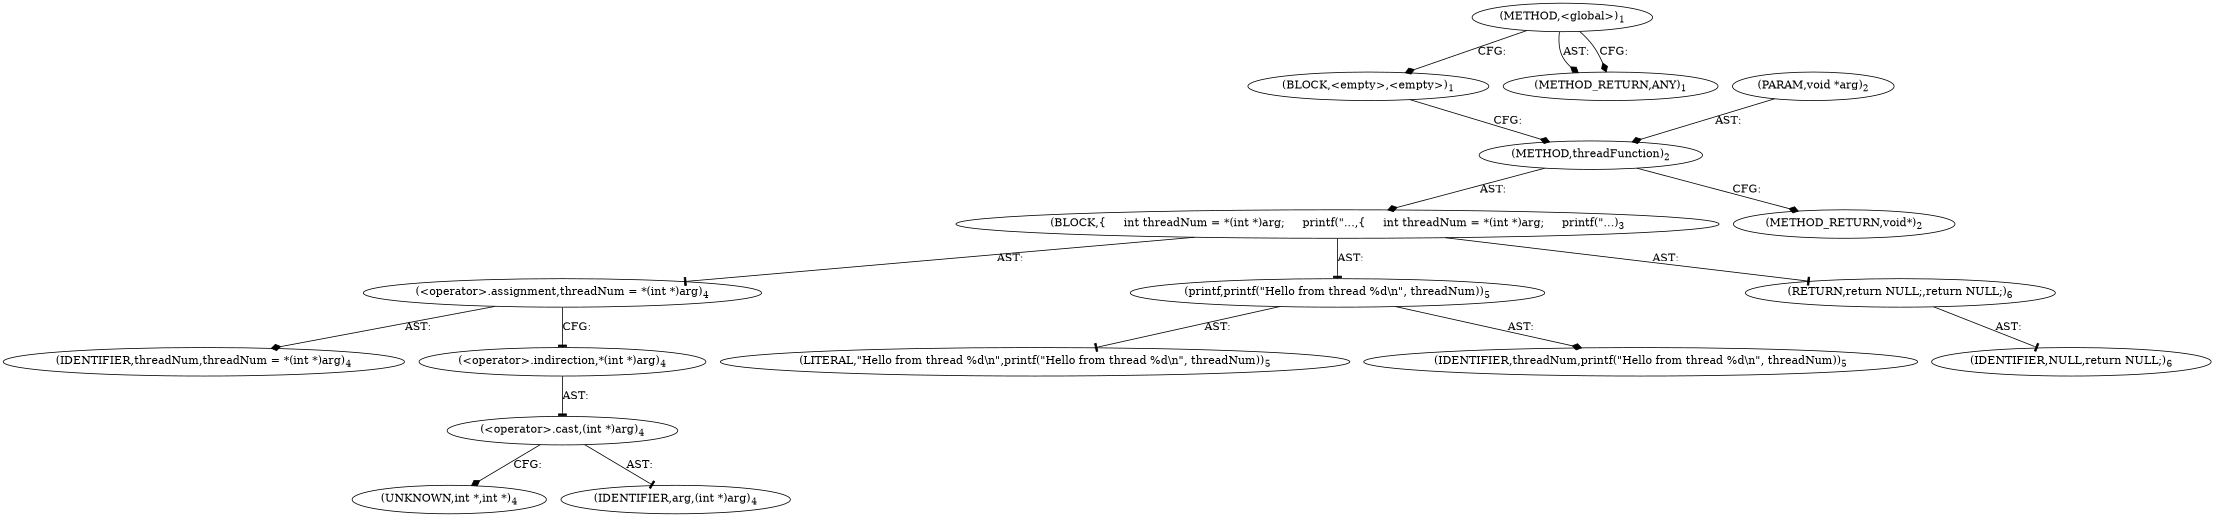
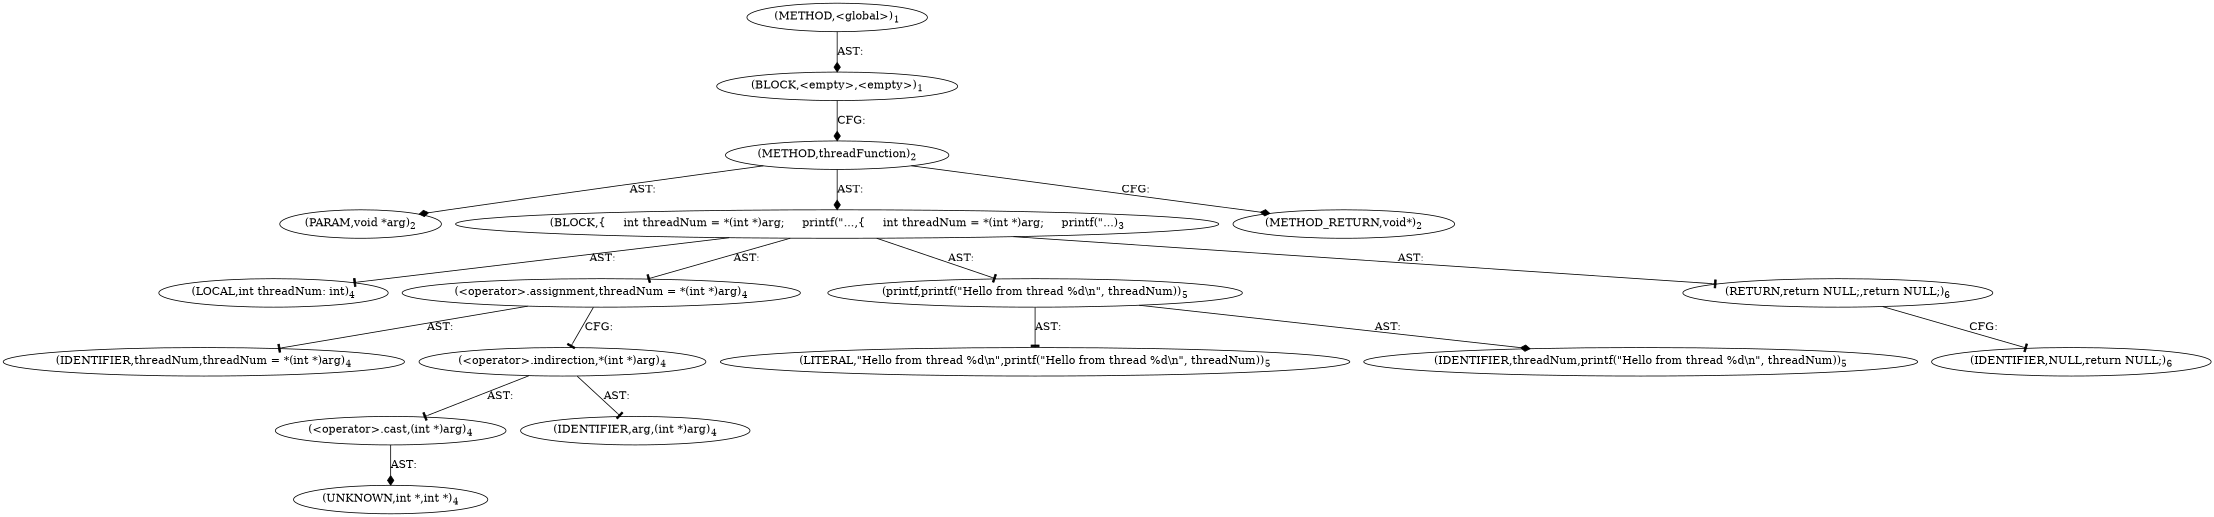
(1494, 52) -> (852, 52)
(1611, 86) -> none
(1708, 119) -> (596, 189)
none -> (274, 293)
(388, 326) -> (405, 327)
(2010, 327) -> (1986, 327)
(617, 464) -> (597, 395)
(530, 465) -> (406, 465)
